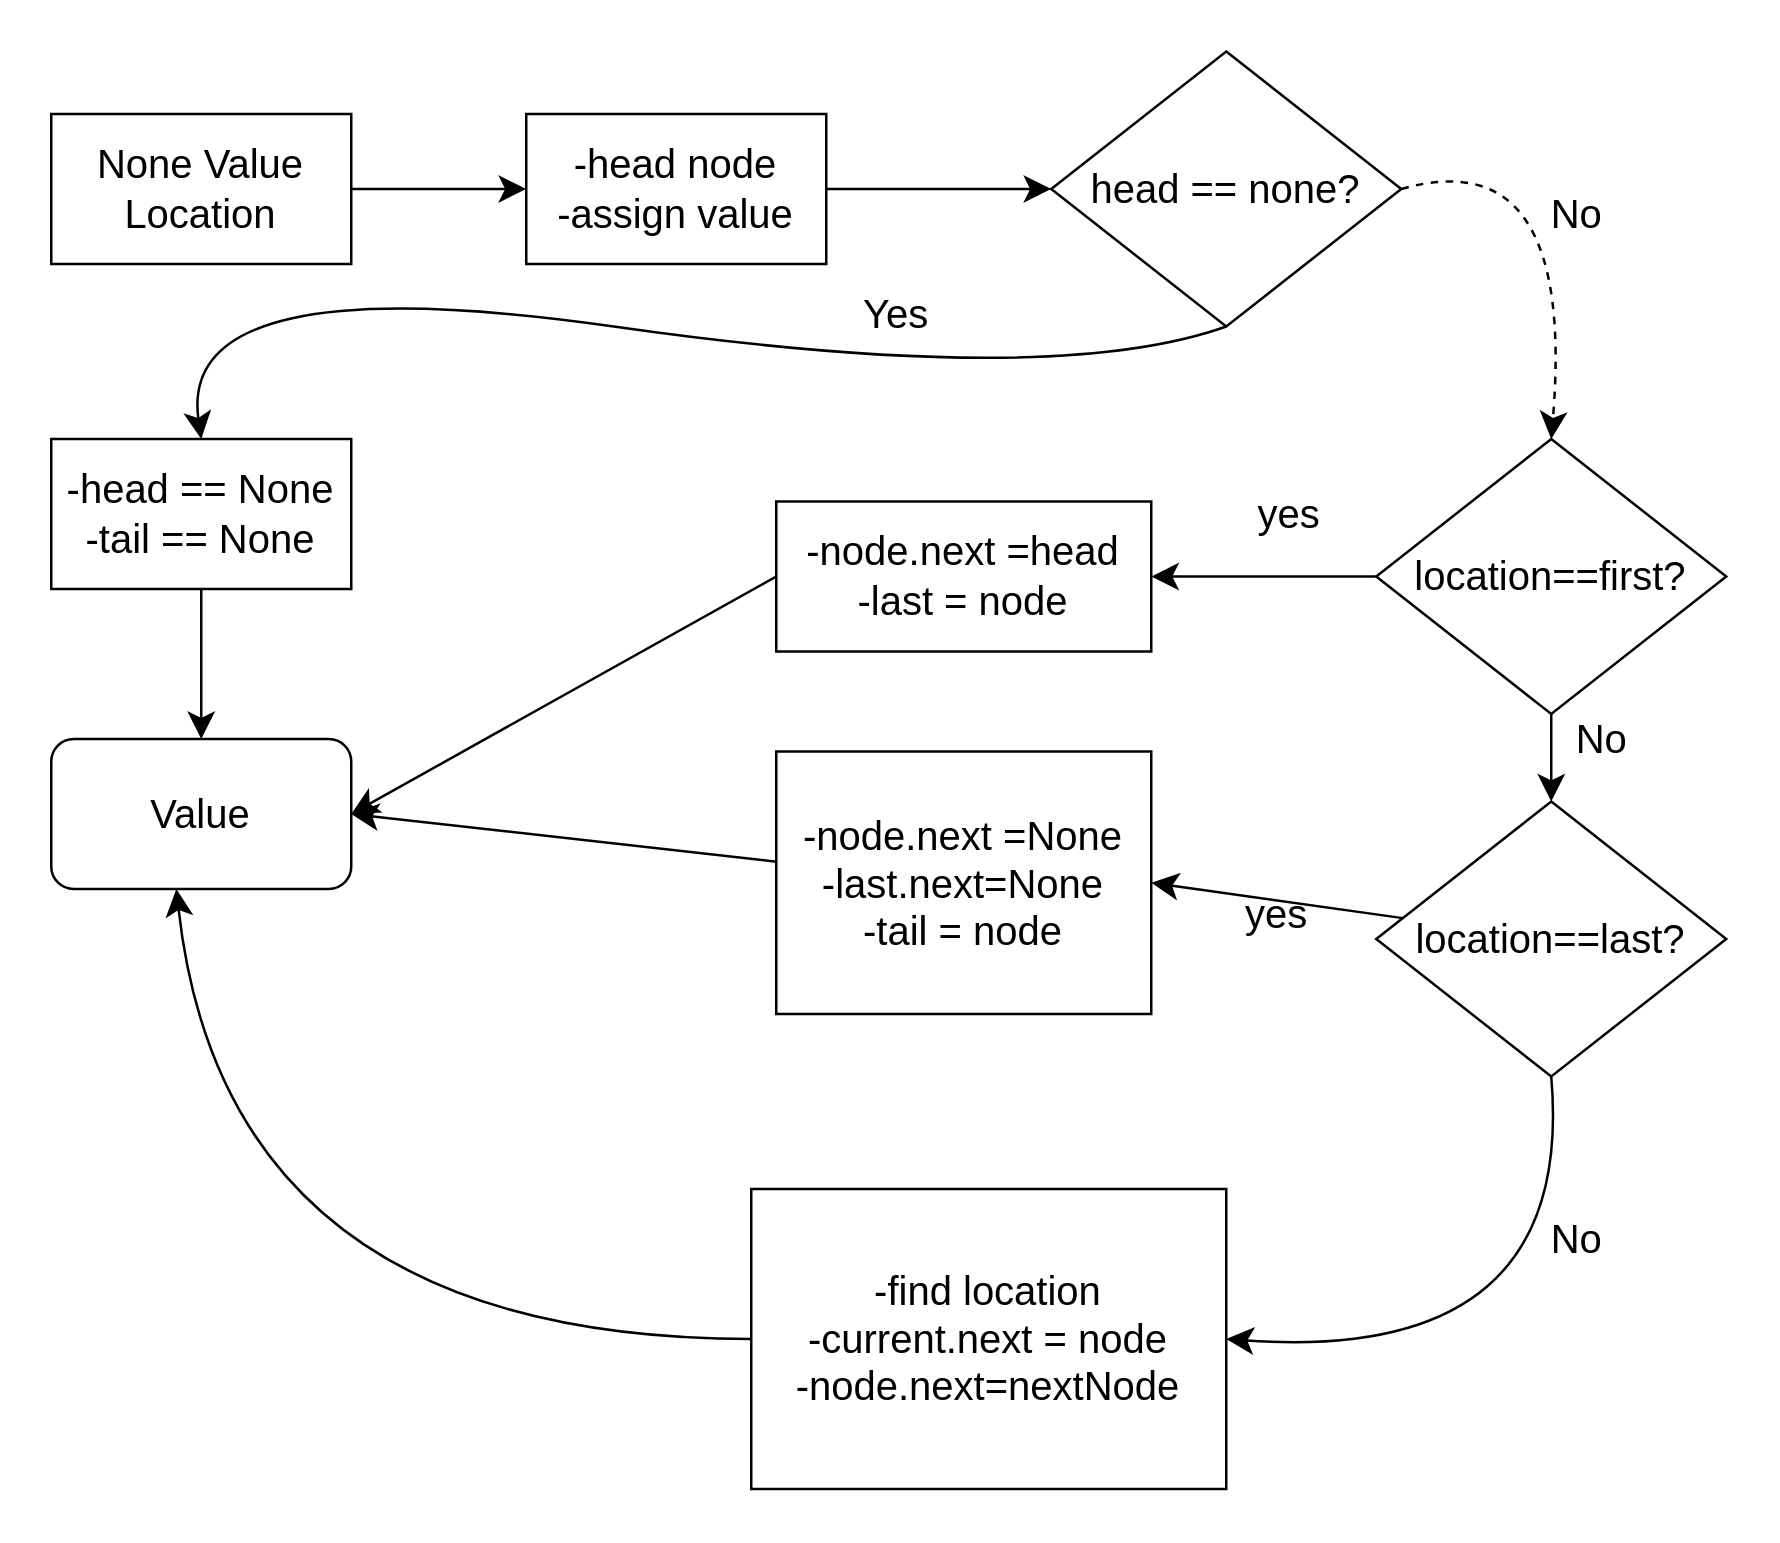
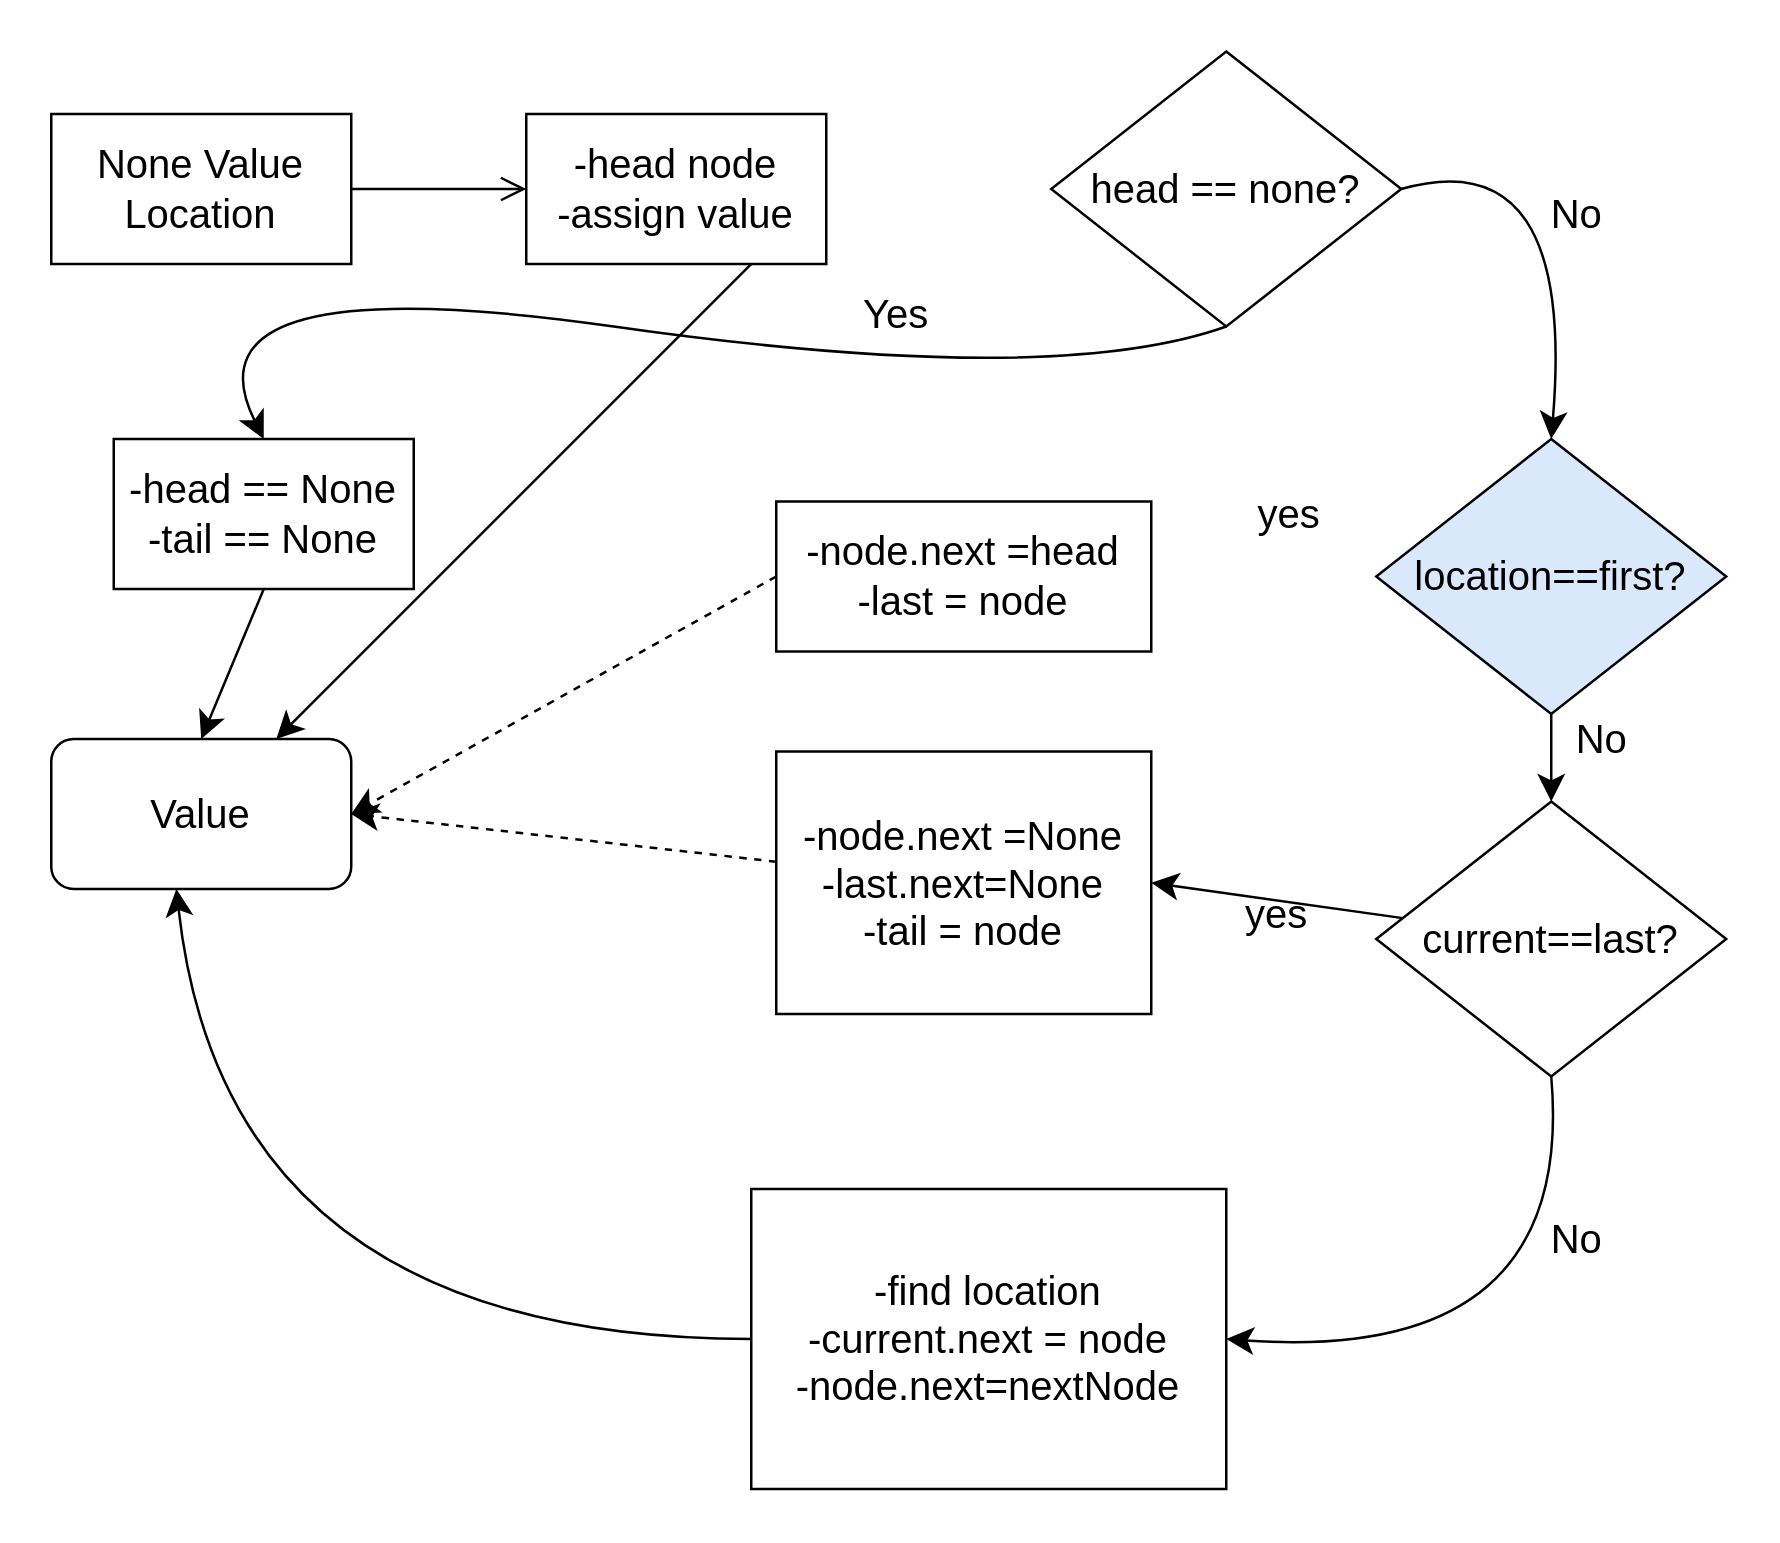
(505, 189) -> (510, 189)
(929, 189) -> (484, 531)
(1541, 253) -> (1541, 253)
(201, 514) -> (264, 514)
(1274, 576) -> none
(1551, 576) -> (1551, 576)
(569, 692) -> (569, 692)
(571, 838) -> (571, 838)
(1551, 939) -> (1551, 939)
